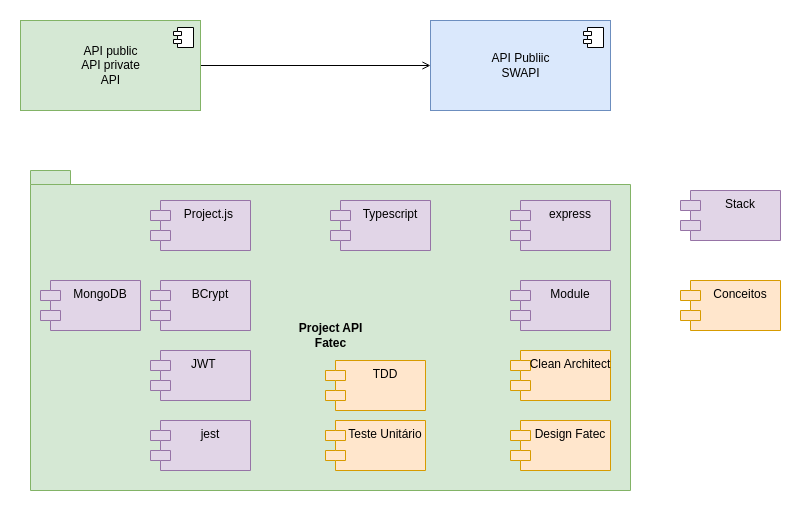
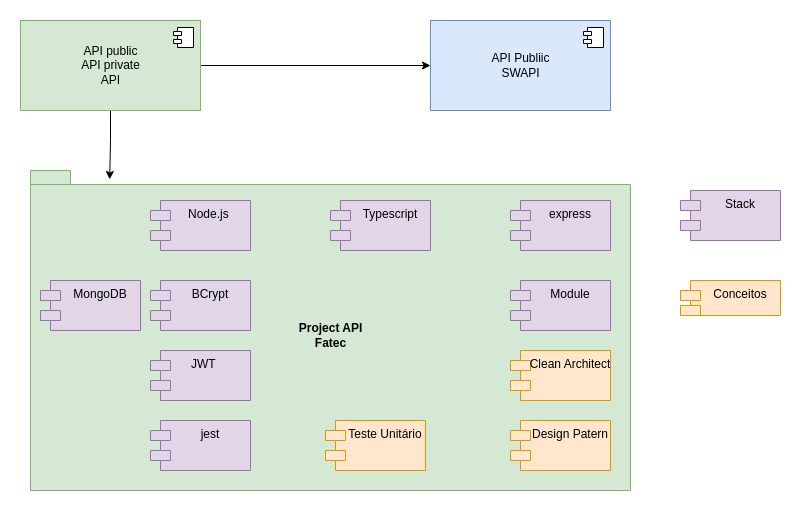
(423, 66) -> (422, 66)
none -> (110, 142)
(210, 214) -> (210, 214)
(731, 306) -> (731, 298)
(376, 386) -> none
(570, 434) -> (570, 434)
